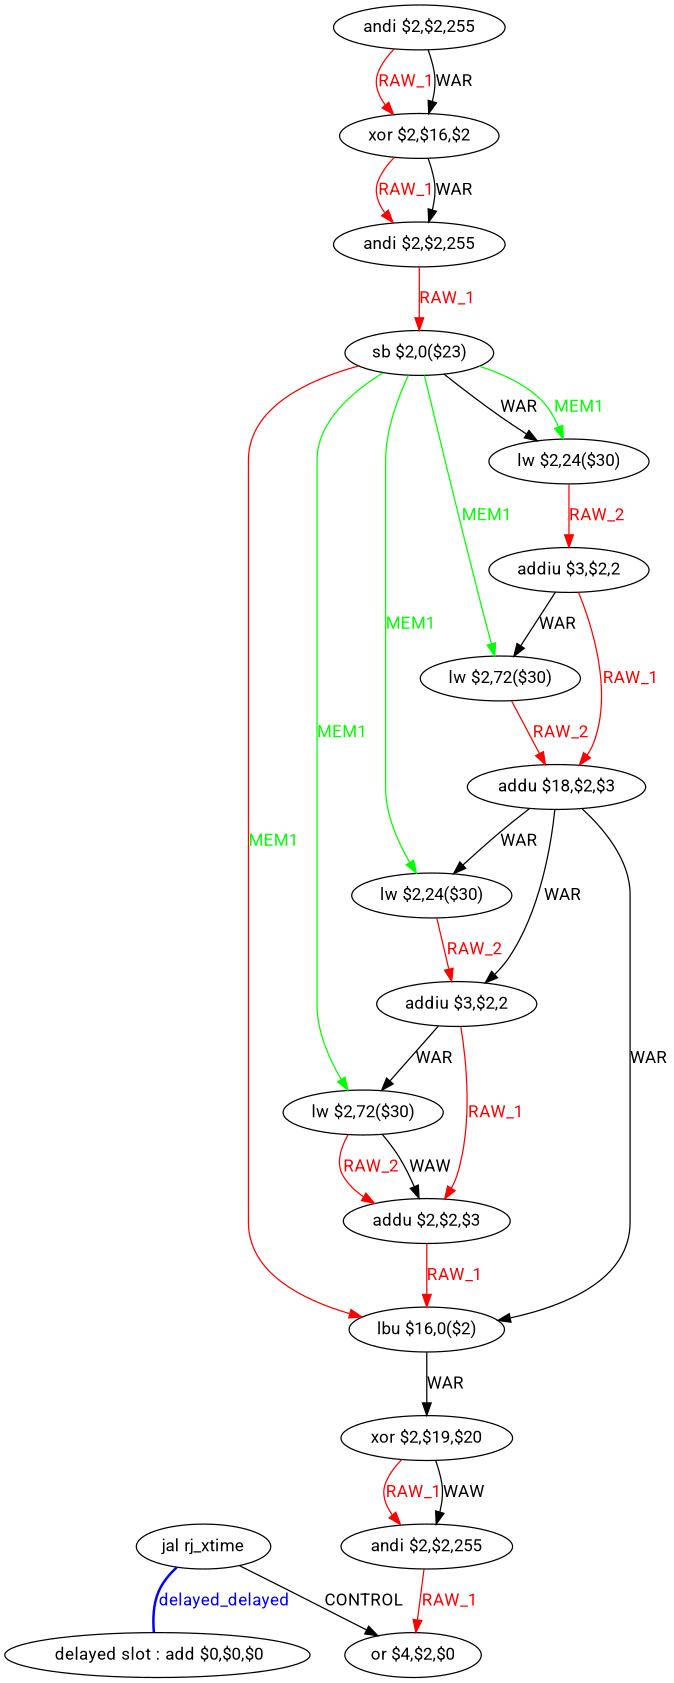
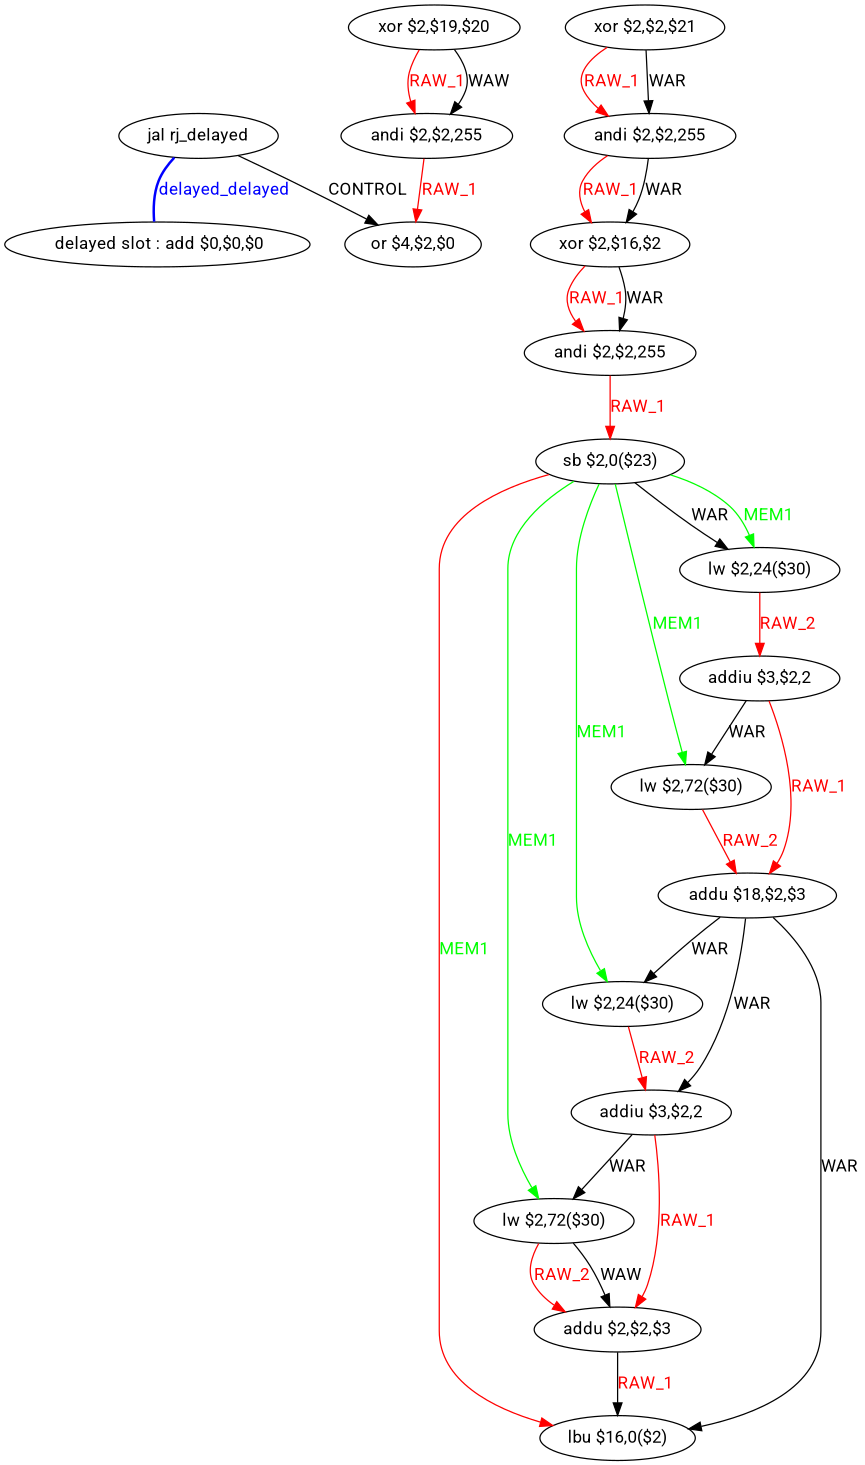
none -> (645, 27)
(427, 1269) -> (618, 1378)
(427, 1378) -> none
(204, 1547) -> (199, 136)
